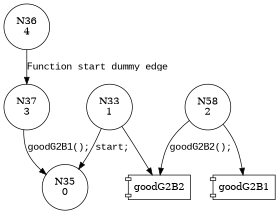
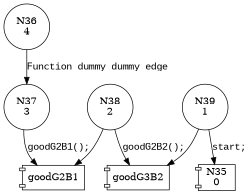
(98, 67) -> (98, 67)
(109, 107) -> (205, 107)
(208, 107) -> (110, 107)
(27, 152) -> (25, 146)
(65, 187) -> (217, 178)
(159, 187) -> (138, 178)
